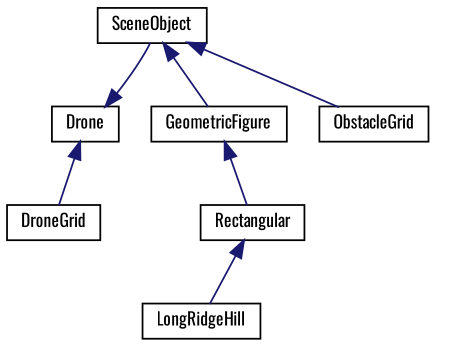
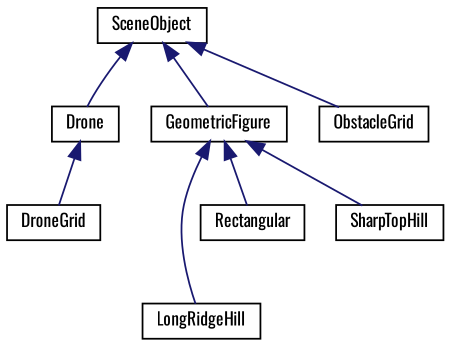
(135, 69) -> (103, 81)
none -> (390, 223)
(223, 280) -> (182, 229)
